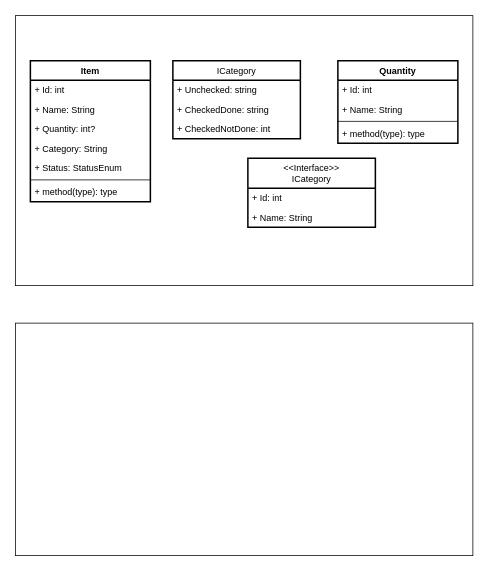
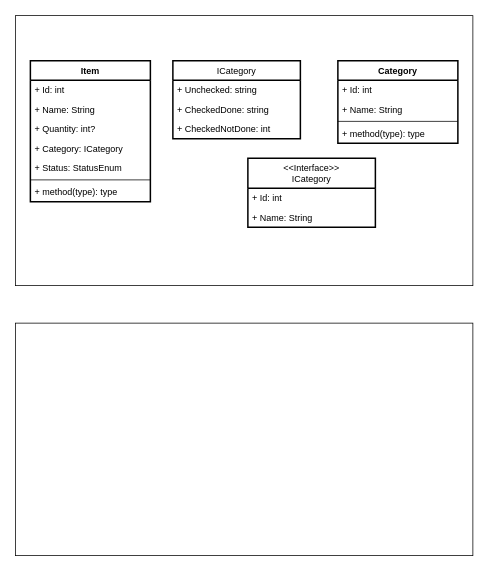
(398, 71) -> (398, 71)
(75, 149) -> (84, 149)
